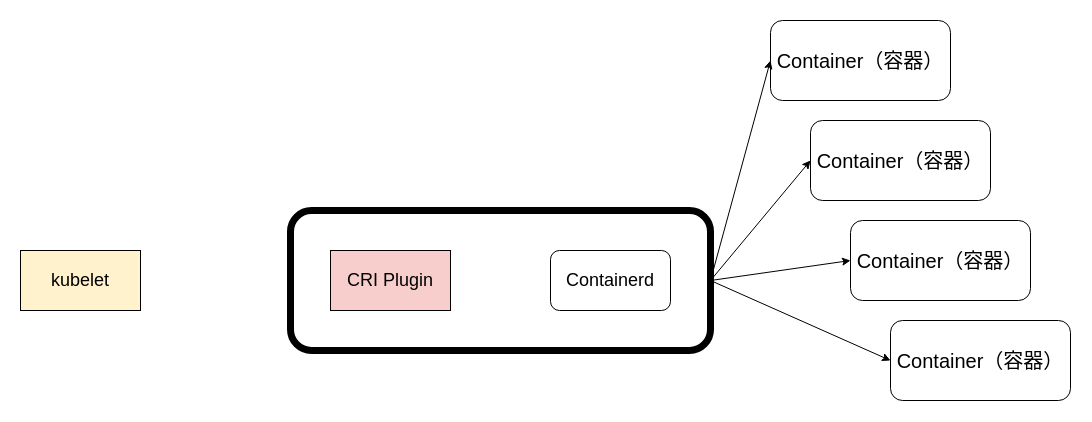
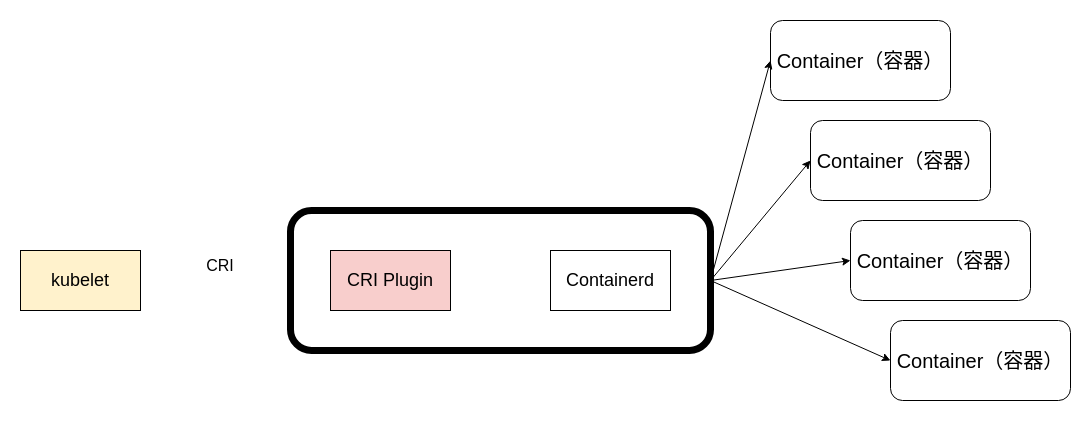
none -> (221, 266)
(611, 281) -> (611, 281)
